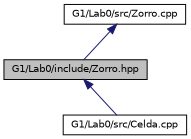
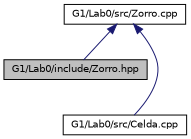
(104, 101) -> (158, 74)
